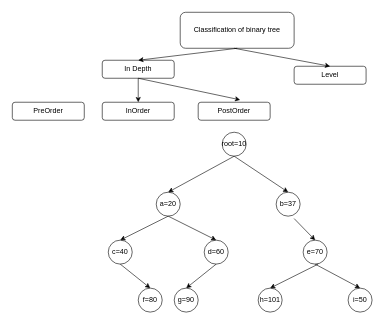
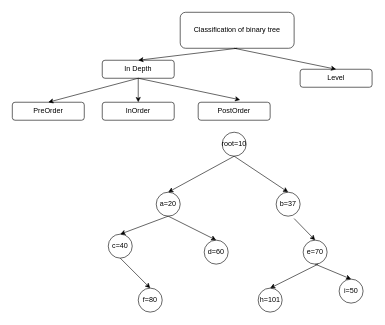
(330, 75) -> (336, 78)
none -> (94, 90)
(120, 252) -> (120, 246)
(203, 275) -> none
(186, 300) -> none
(360, 300) -> (351, 291)
